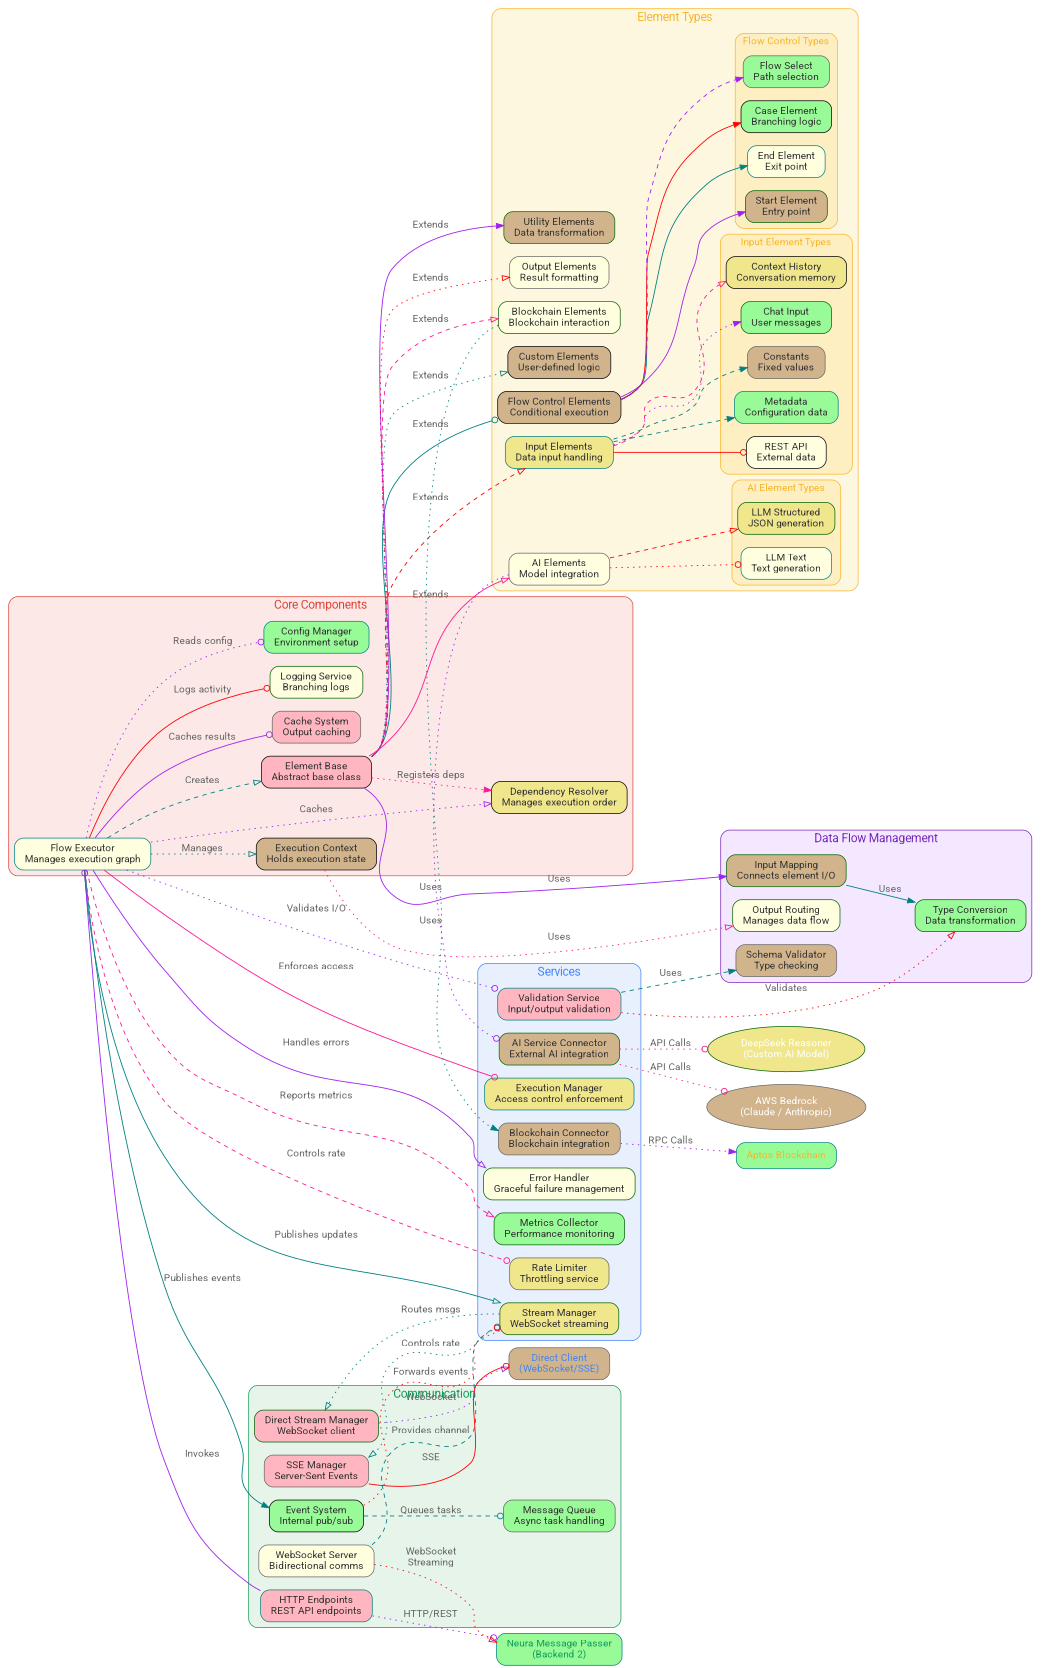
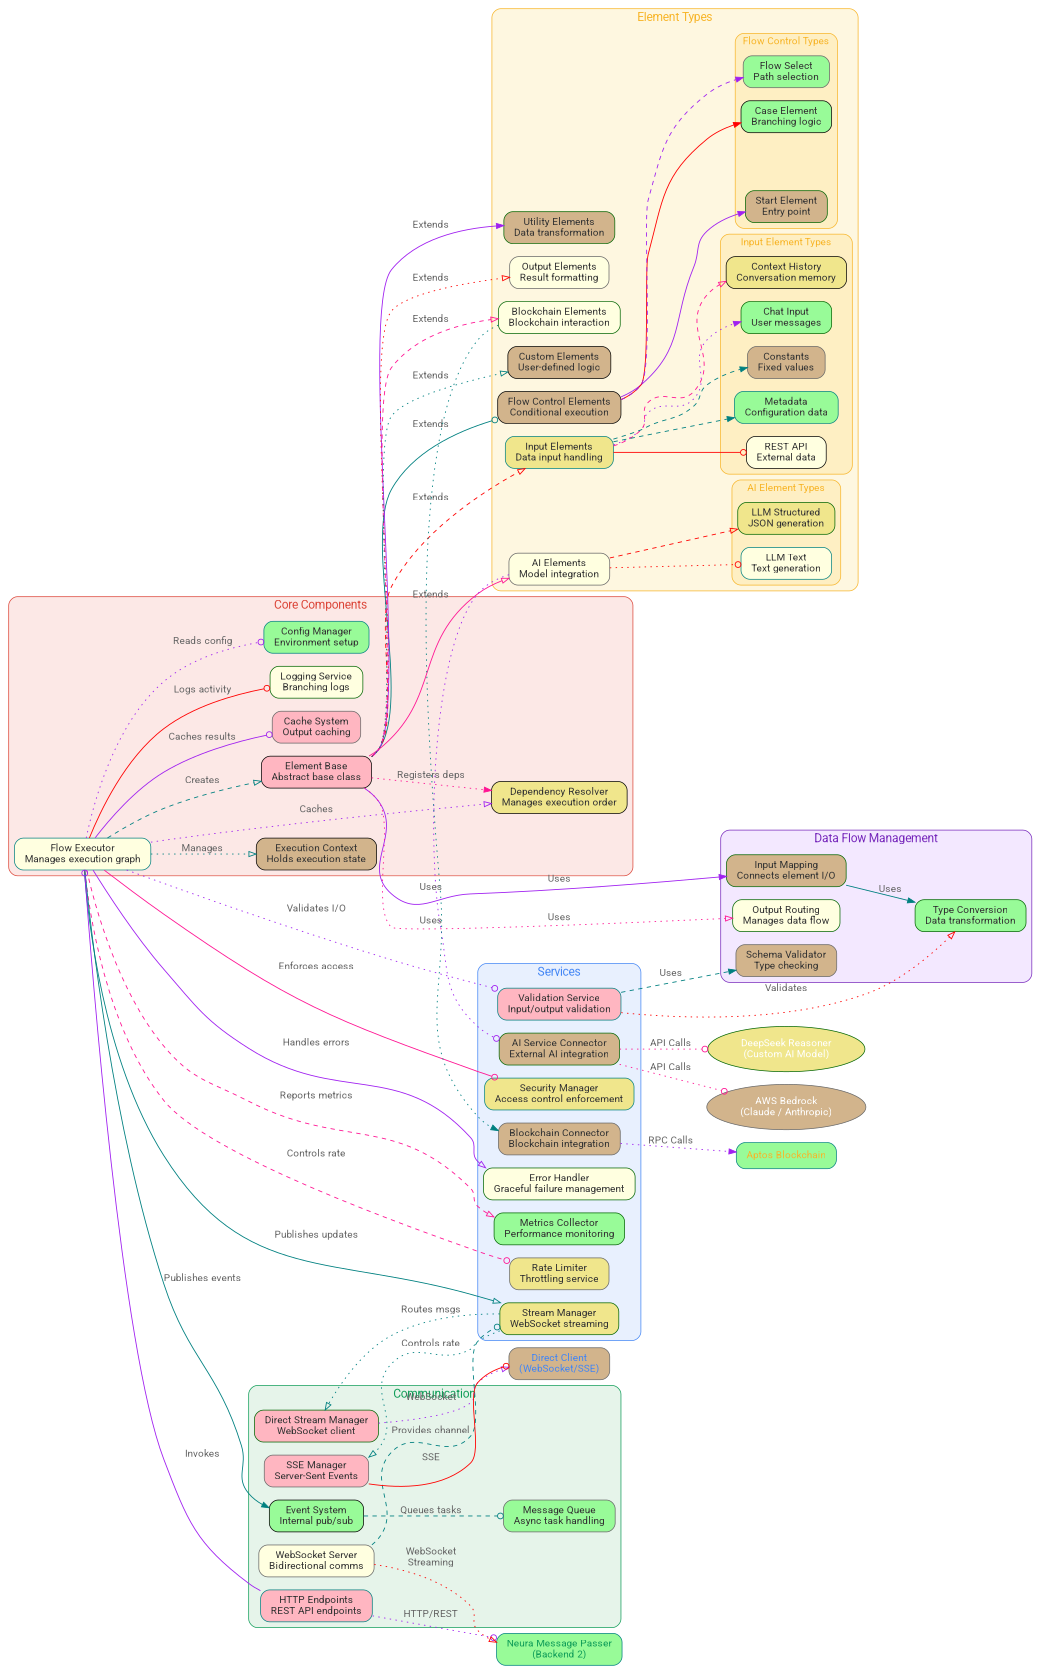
(786, 162) -> none
(508, 956) -> (484, 928)
(559, 1094) -> (559, 1094)
(393, 1391) -> none
